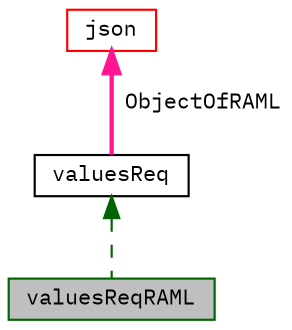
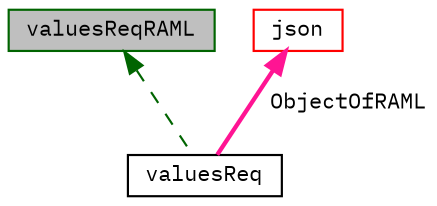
(112, 248) -> (165, 113)
